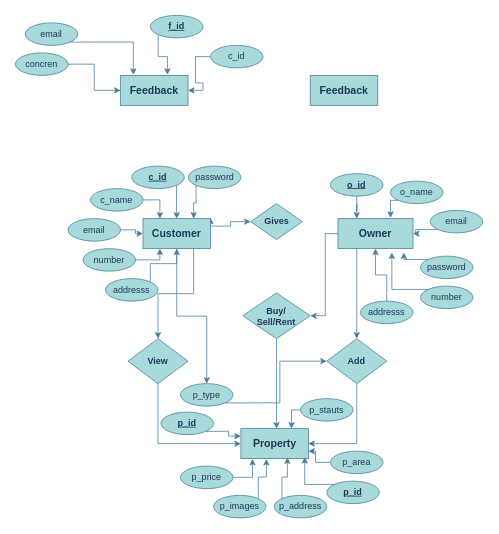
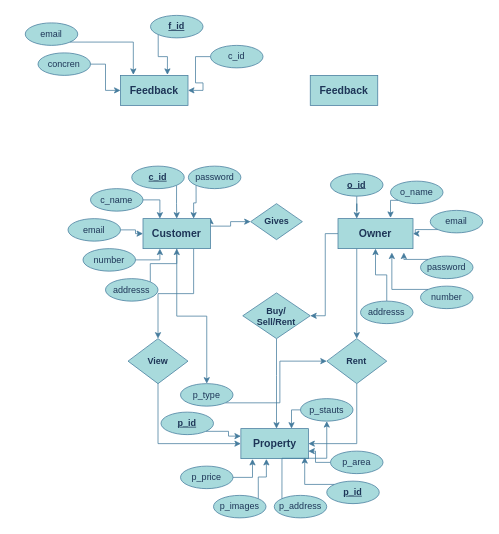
(42, 64) -> (64, 64)
(357, 361) -> (357, 361)
(287, 471) -> (327, 452)
